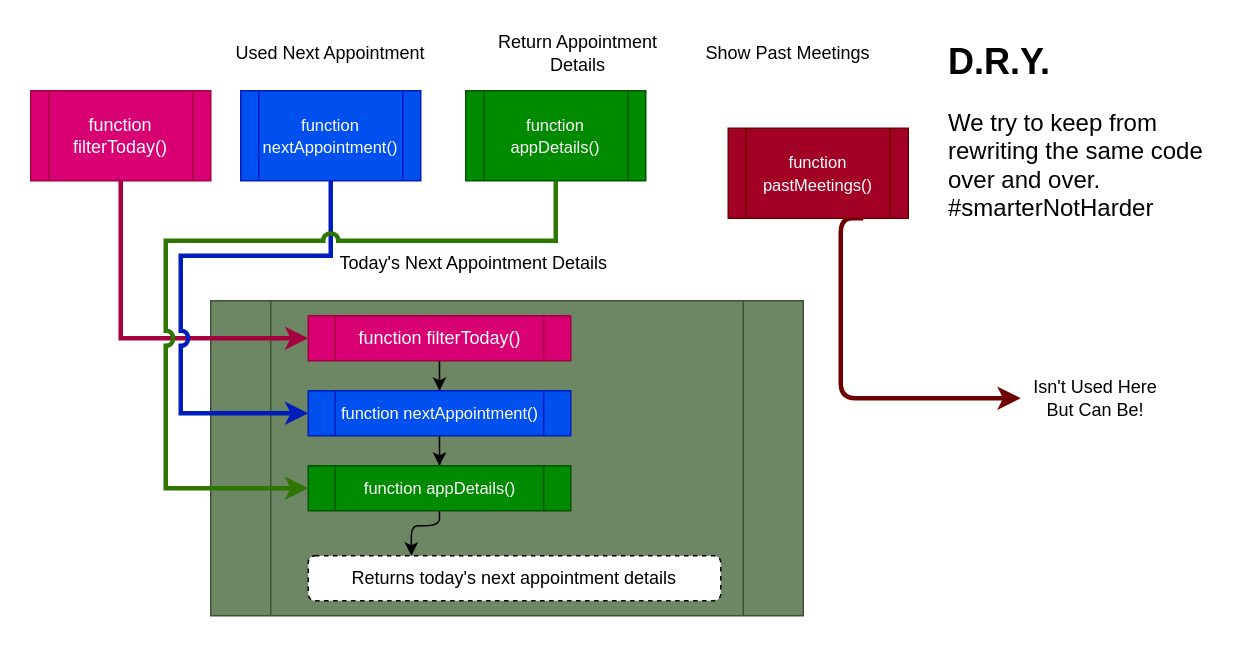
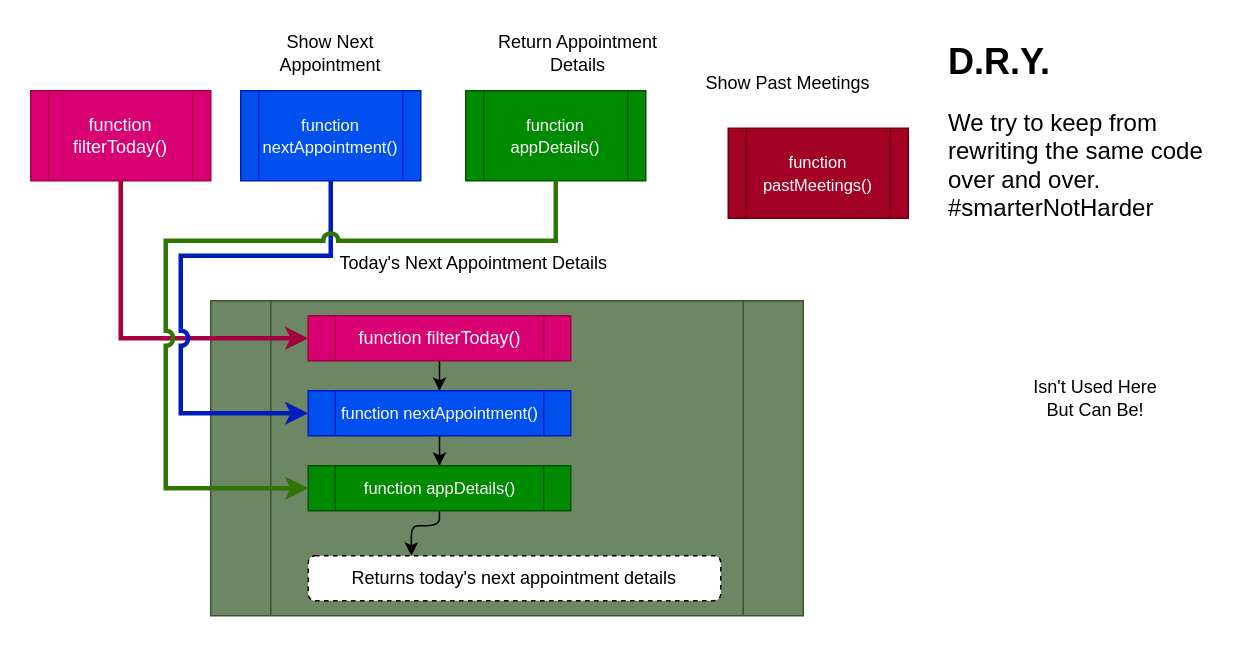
(331, 53) -> (331, 53)
(788, 53) -> (788, 83)
(841, 379) -> none
